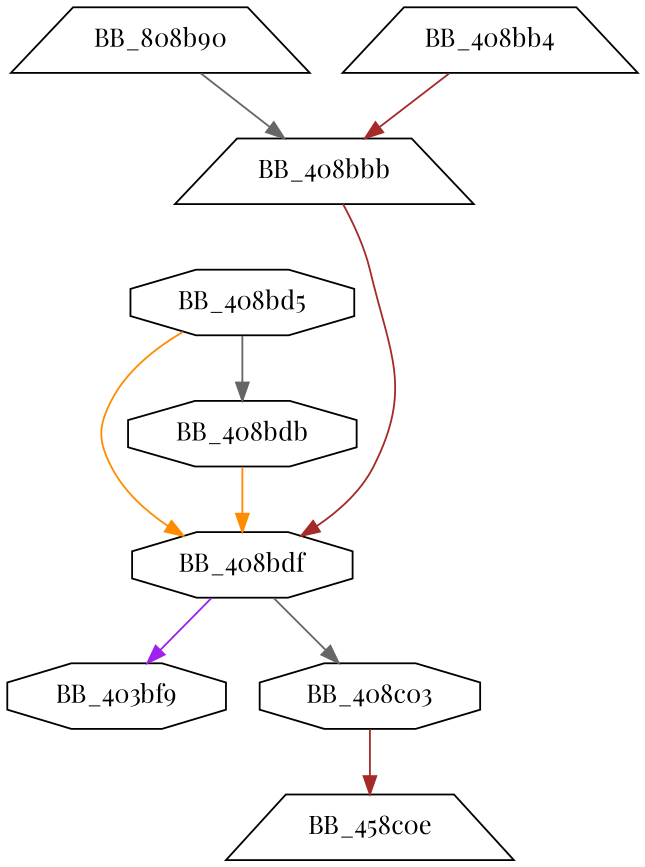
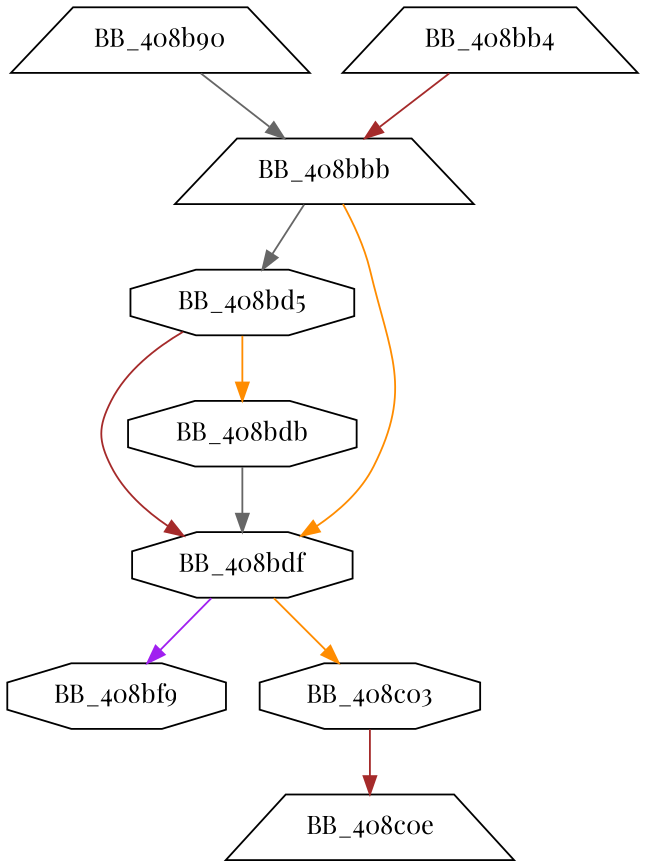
(160, 40) -> (160, 40)
none -> (288, 229)
(242, 359) -> (242, 359)
(394, 375) -> (394, 375)
(102, 425) -> (102, 425)
(242, 490) -> (242, 490)
(300, 624) -> (300, 624)
(117, 696) -> (117, 696)
(370, 827) -> (370, 827)
